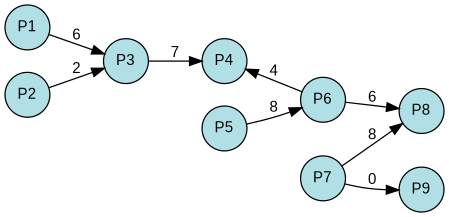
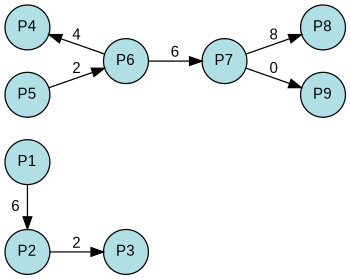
(71, 42) -> (27, 201)
(169, 61) -> none
(366, 105) -> (169, 61)
(274, 108) -> (77, 69)
